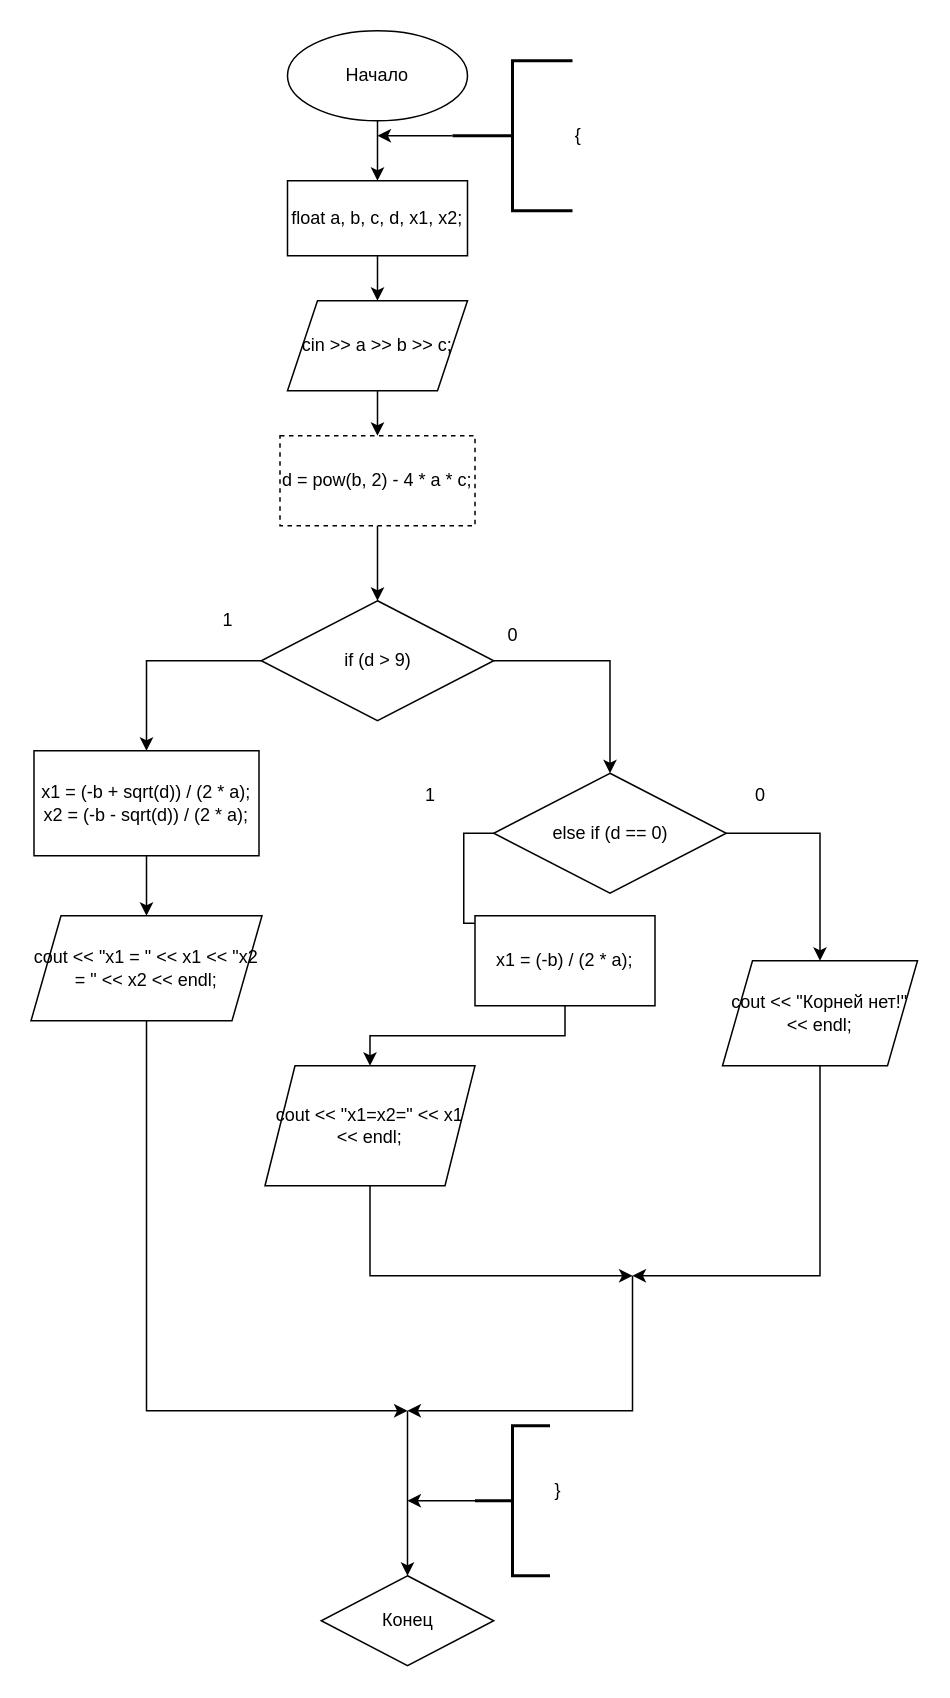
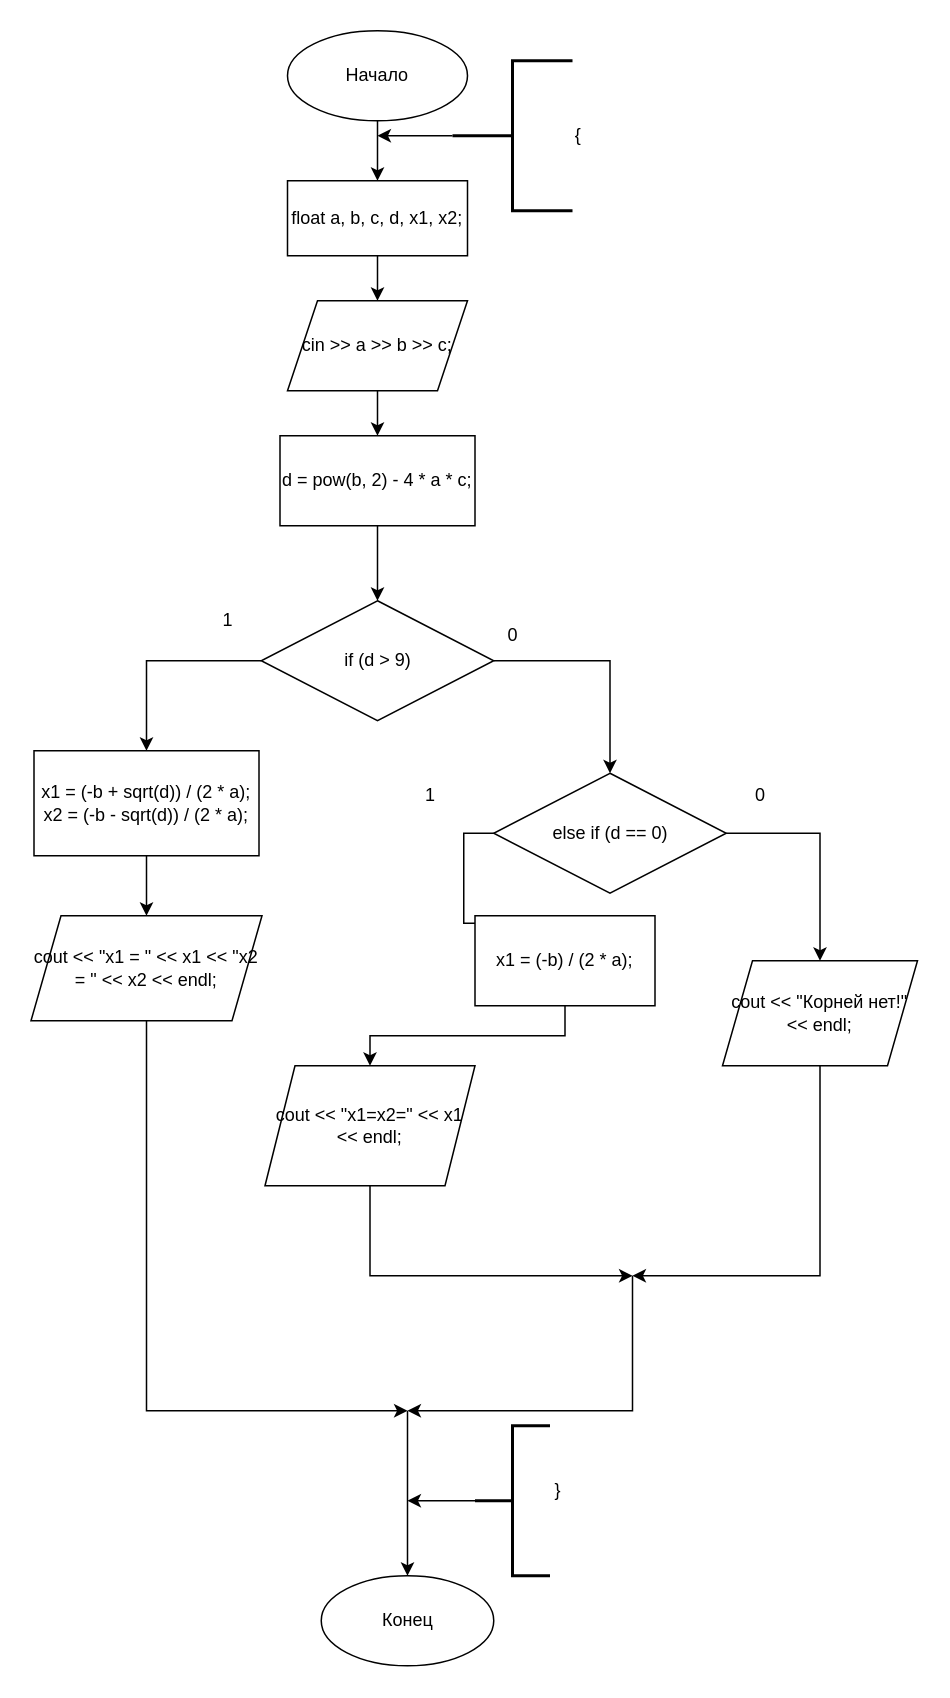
(377, 481) -> (377, 481)
(407, 1621) -> (407, 1621)
